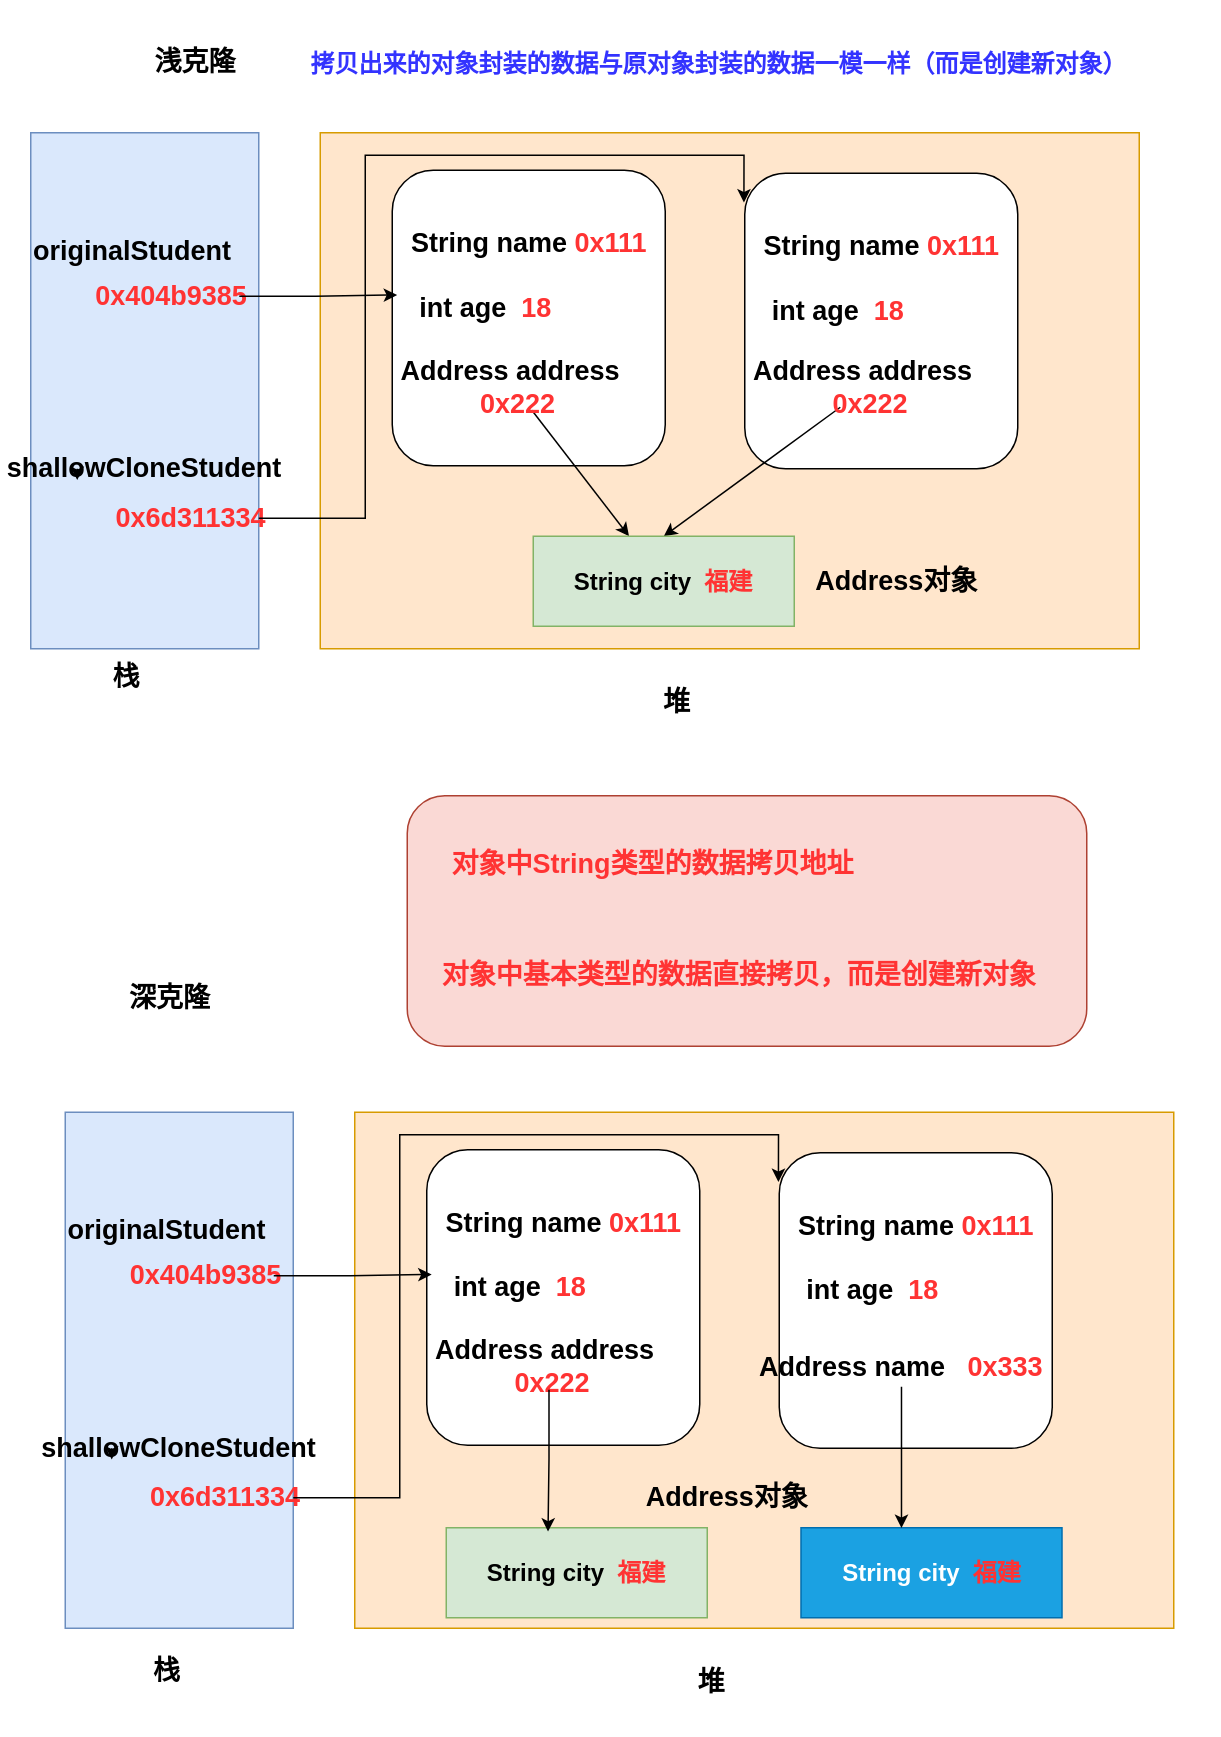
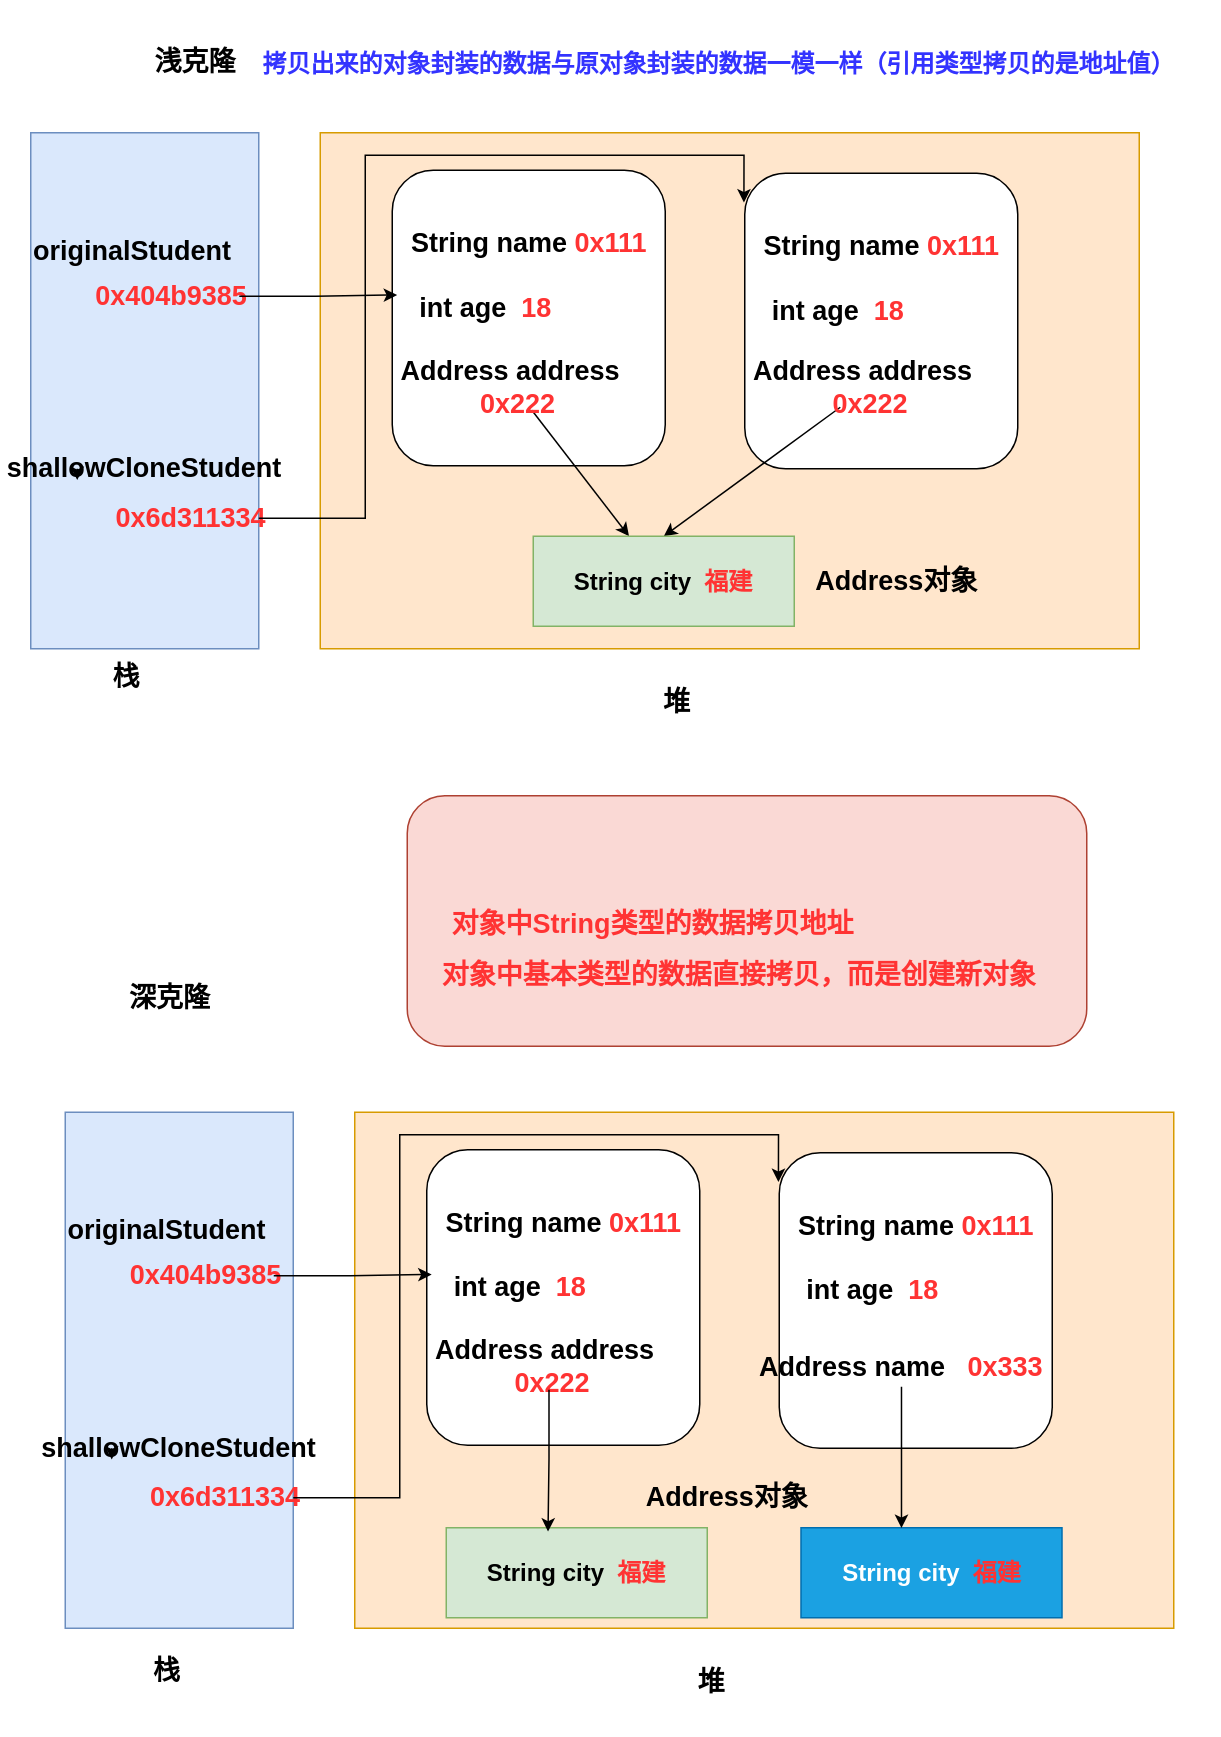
(719, 53) -> (719, 53)
(684, 866) -> (684, 926)
